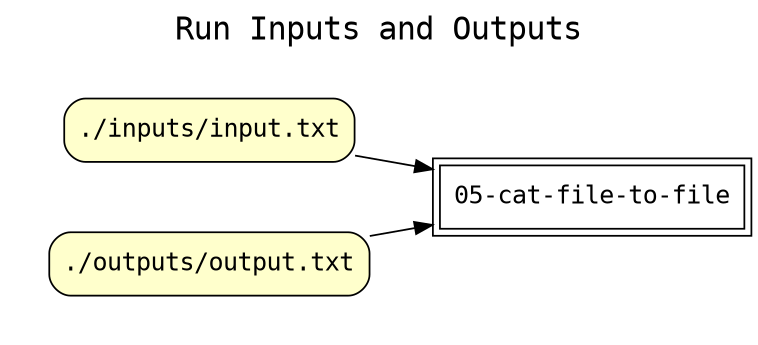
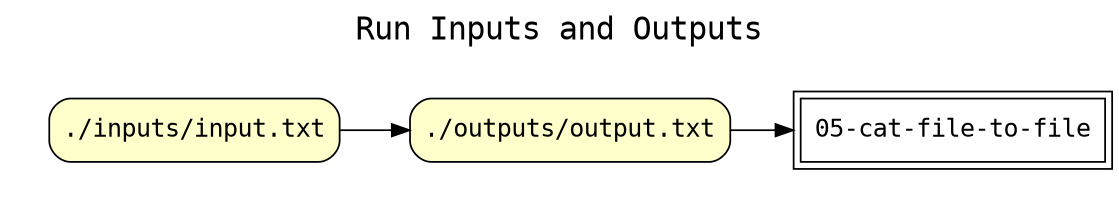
(394, 162) -> (366, 130)
